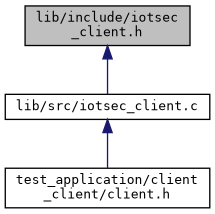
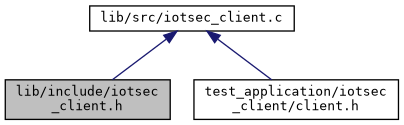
(108, 77) -> (139, 60)
(108, 188) -> (296, 100)
